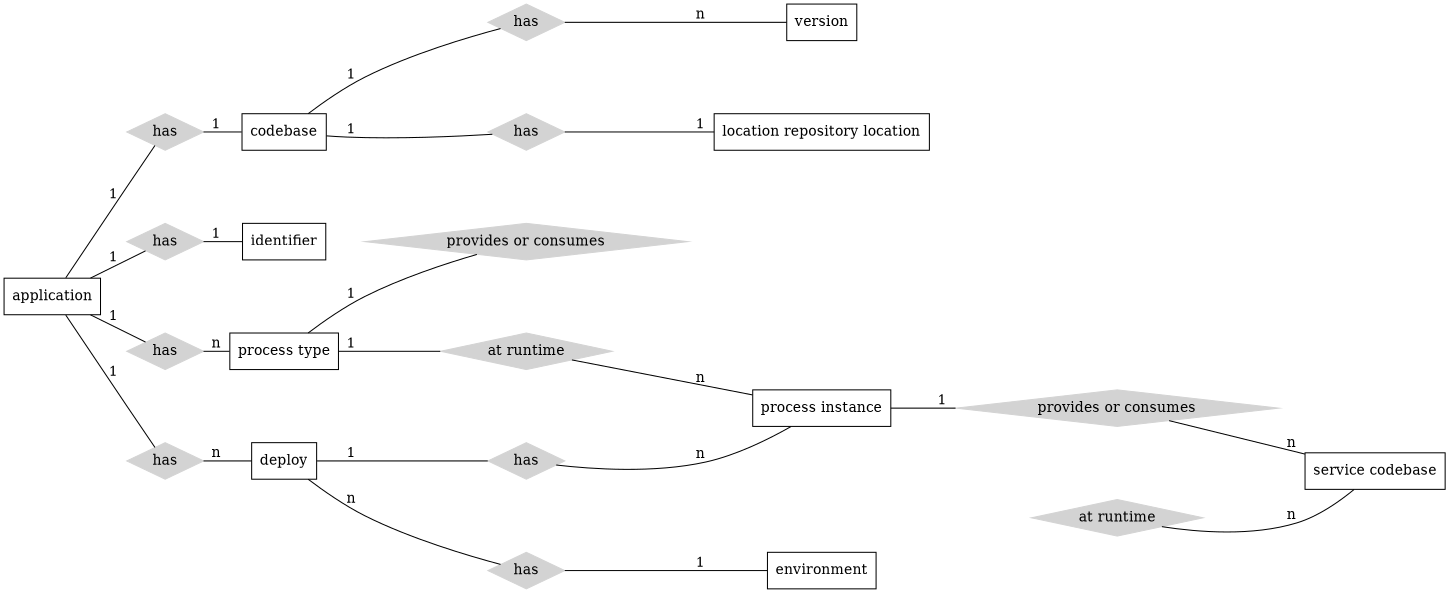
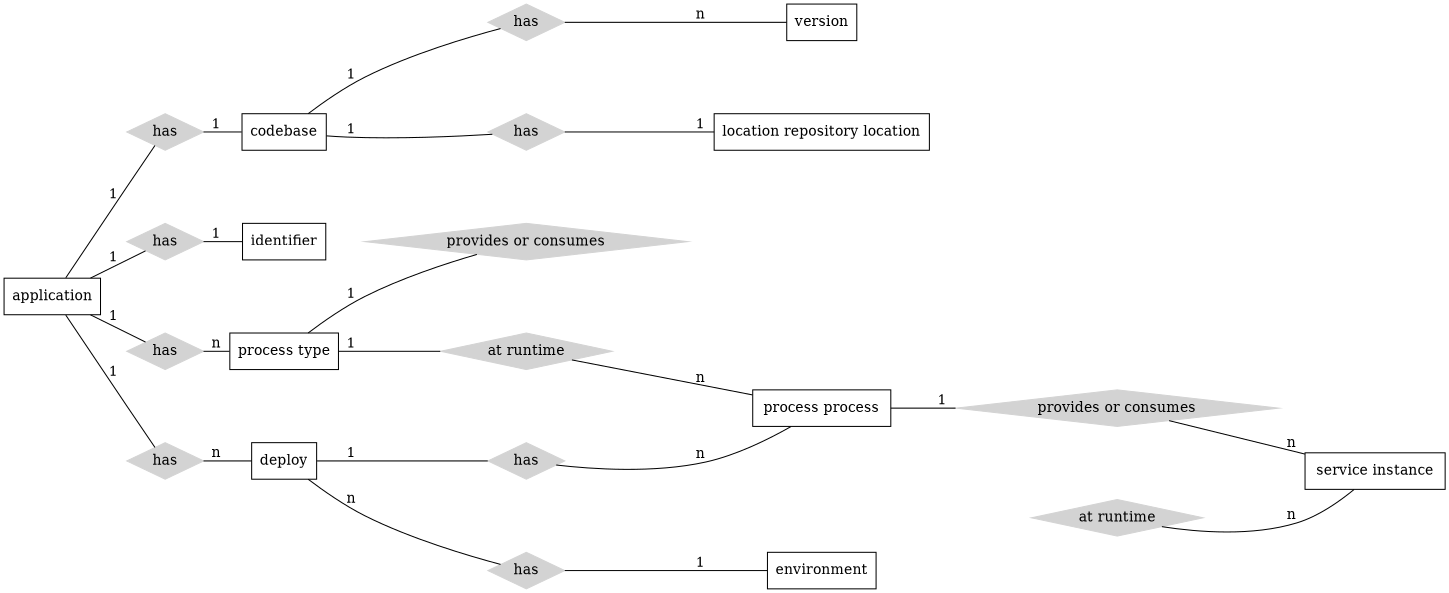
(822, 408) -> (822, 408)
(1375, 471) -> (1375, 471)
